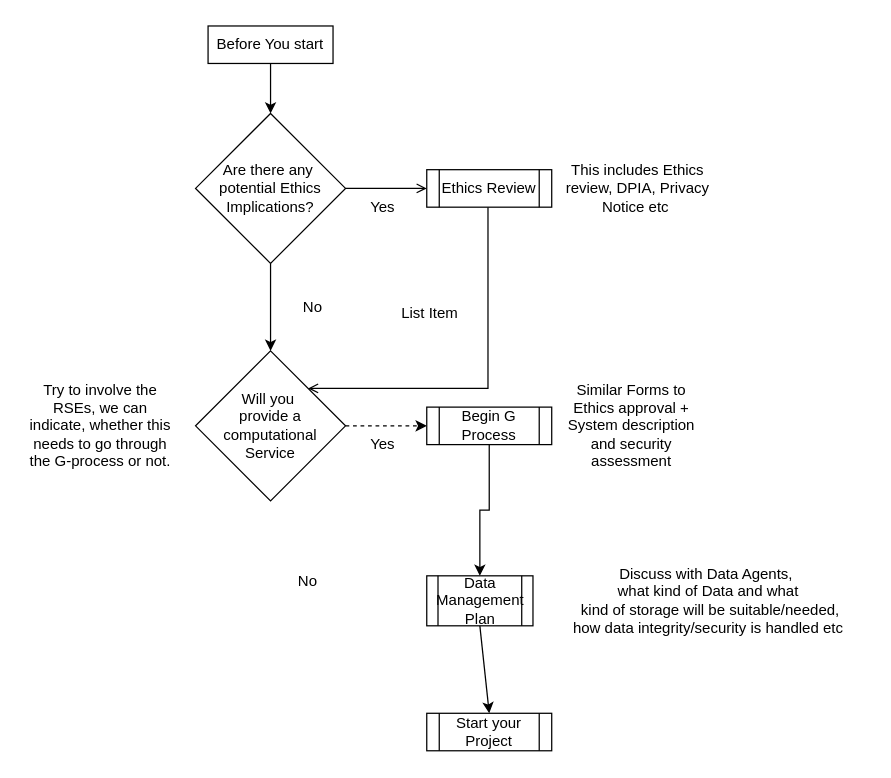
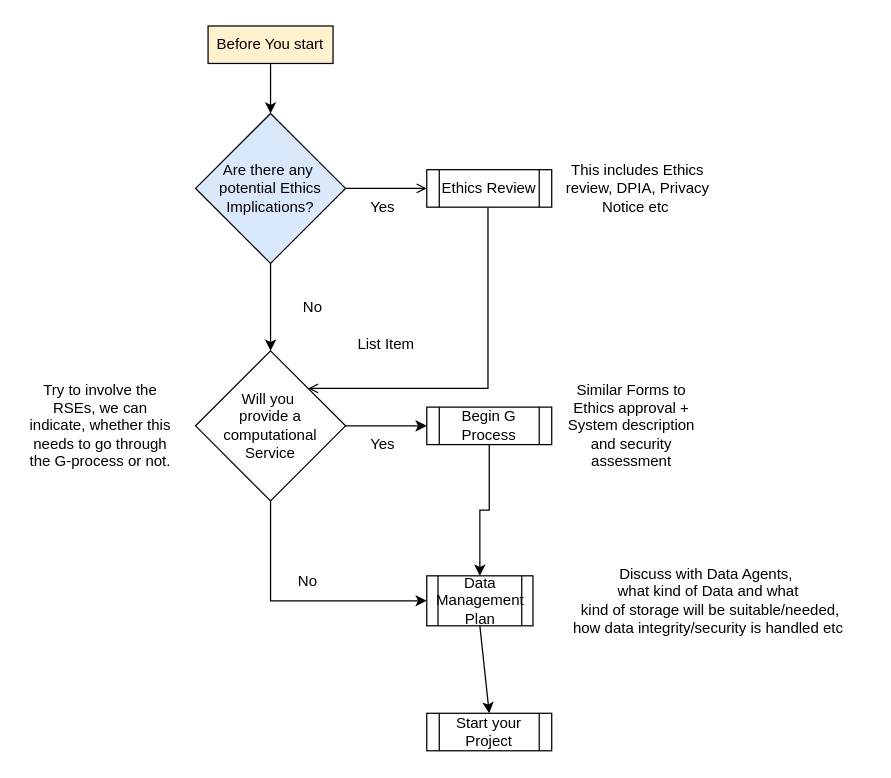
(271, 44) -> (271, 44)
(271, 188) -> (271, 188)
(444, 313) -> (401, 344)
(383, 426) -> (383, 426)
none -> (295, 601)
